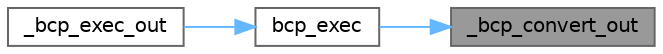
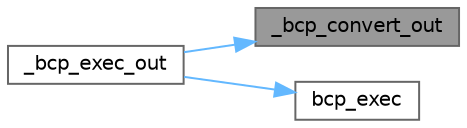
(405, 27) -> (209, 48)
